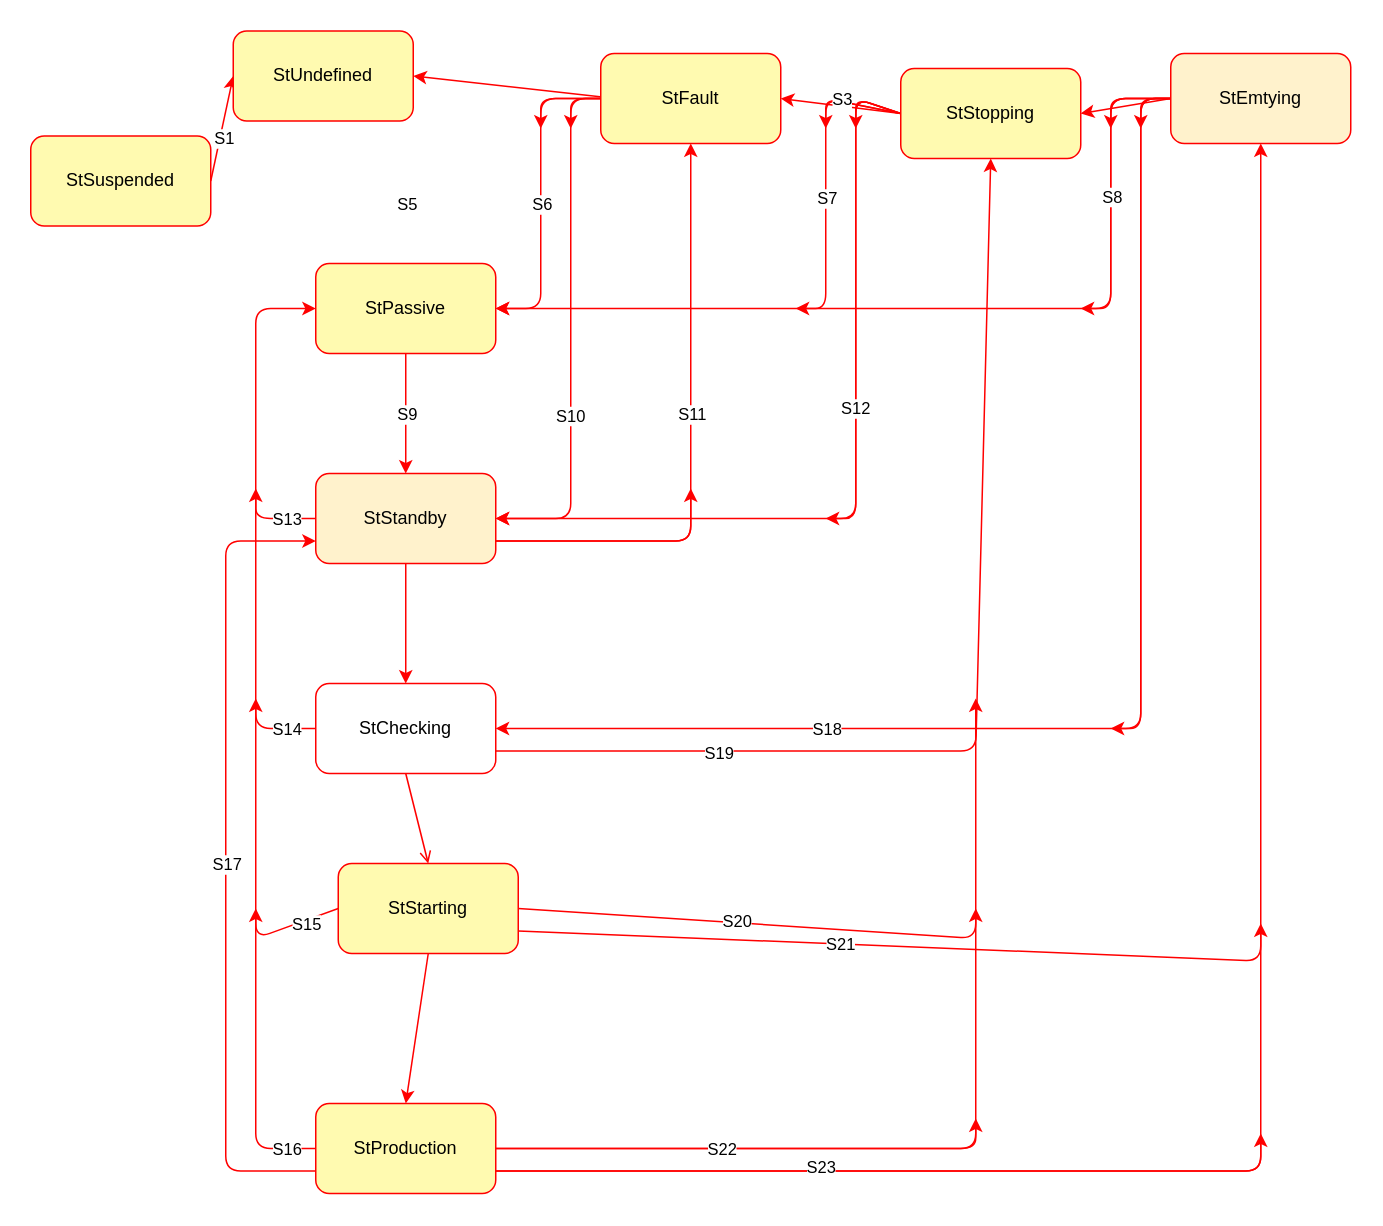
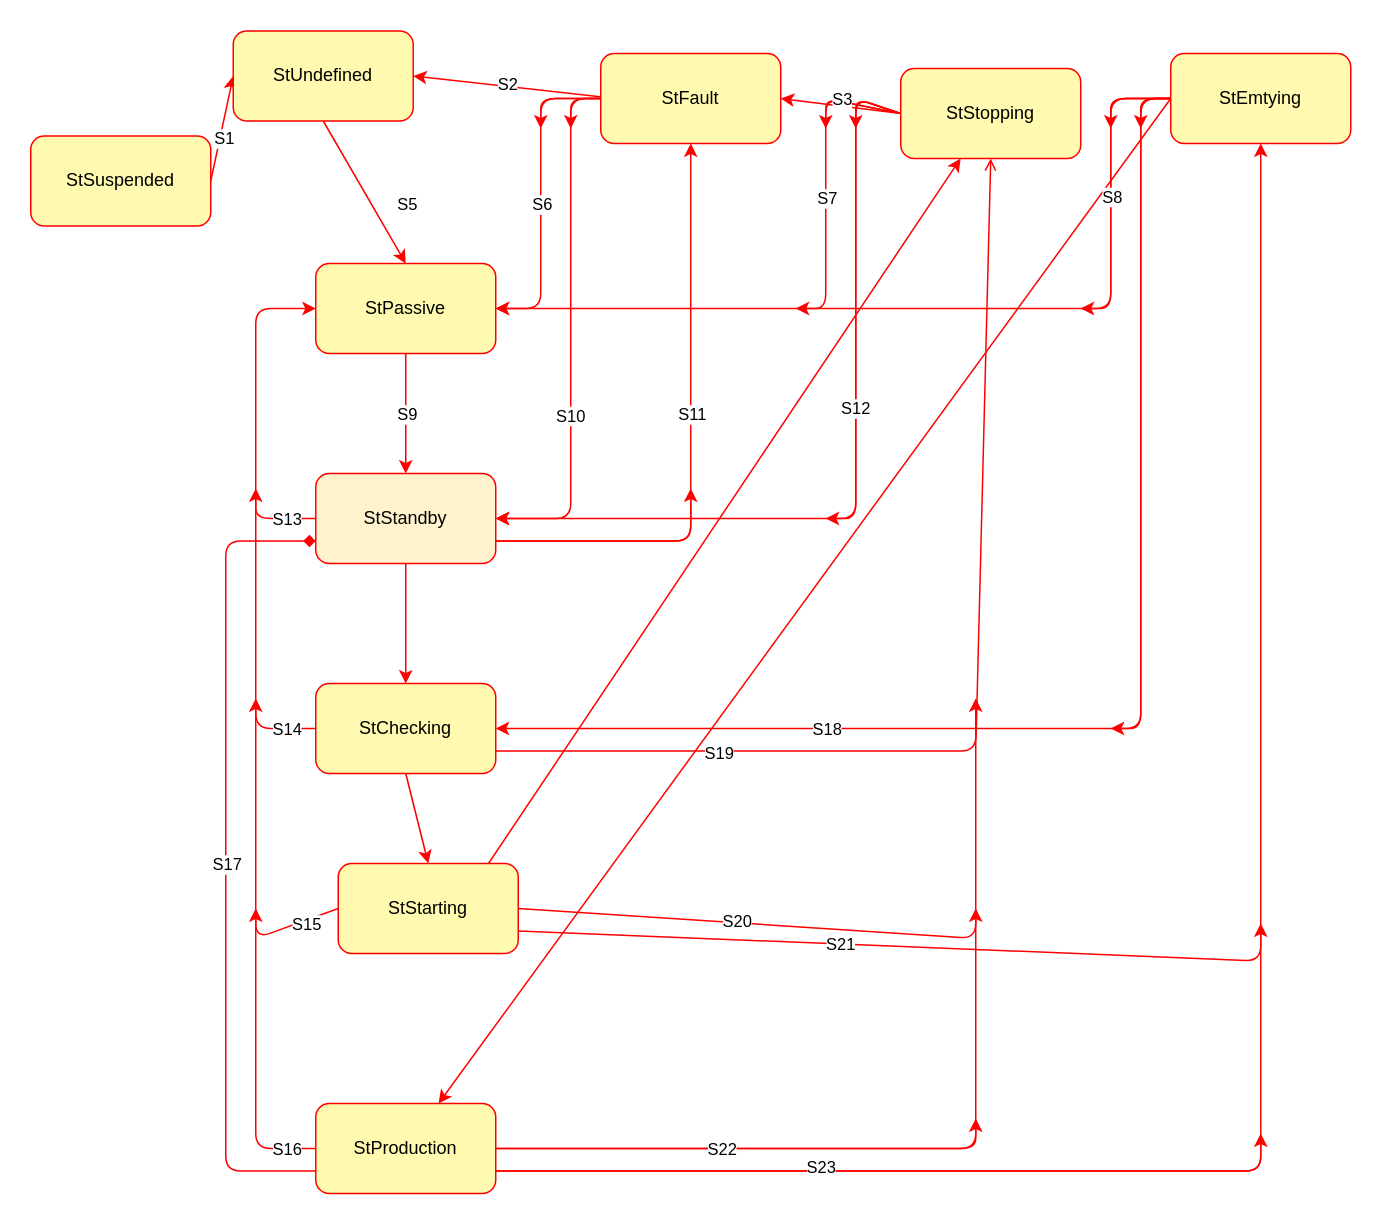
(1261, 98) -> (1261, 98)
(1115, 108) -> (714, 725)
(990, 170) -> (991, 167)
none -> (362, 187)
(304, 541) -> (303, 541)
(406, 728) -> (406, 728)
(426, 854) -> (425, 852)
(418, 1024) -> (670, 592)
